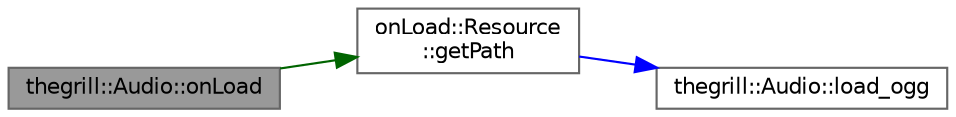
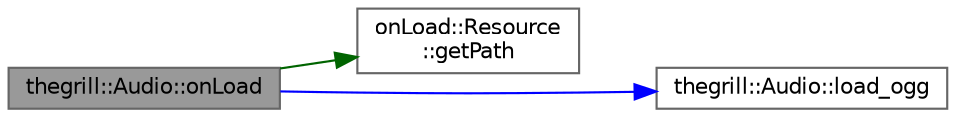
(607, 61) -> (457, 93)
